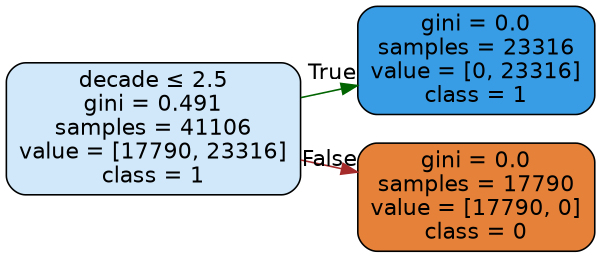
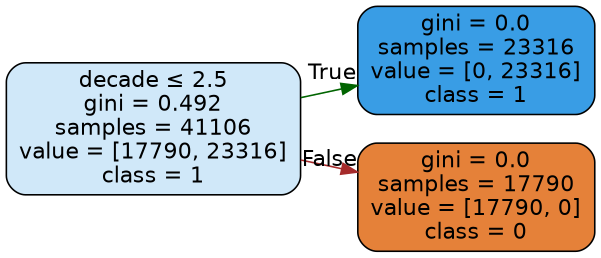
(153, 104) -> (153, 104)
